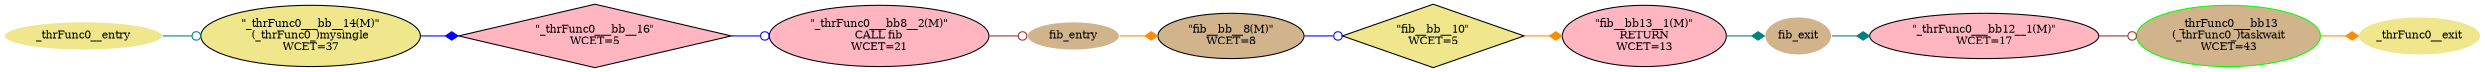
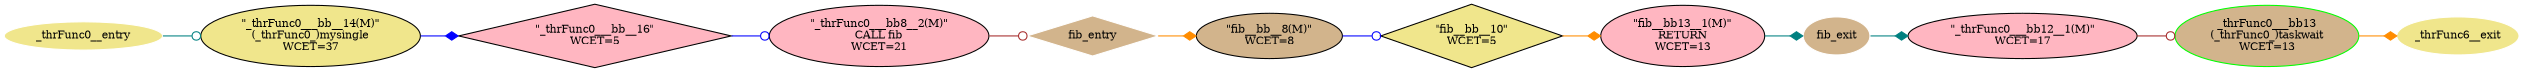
(1073, 36) -> (1093, 36)
(2228, 36) -> (2267, 36)
(2419, 36) -> (2458, 36)
